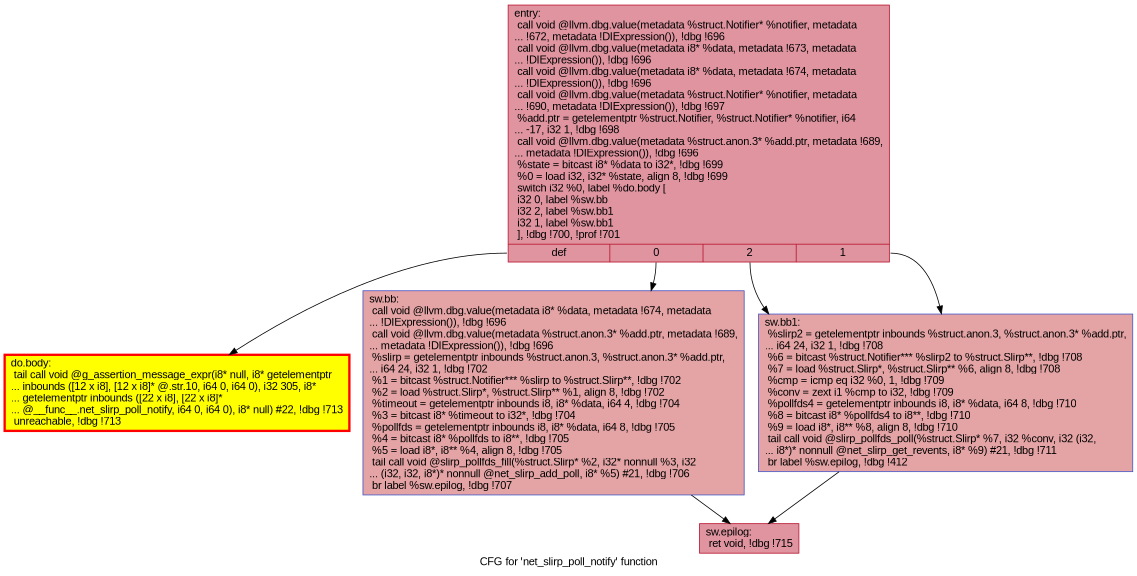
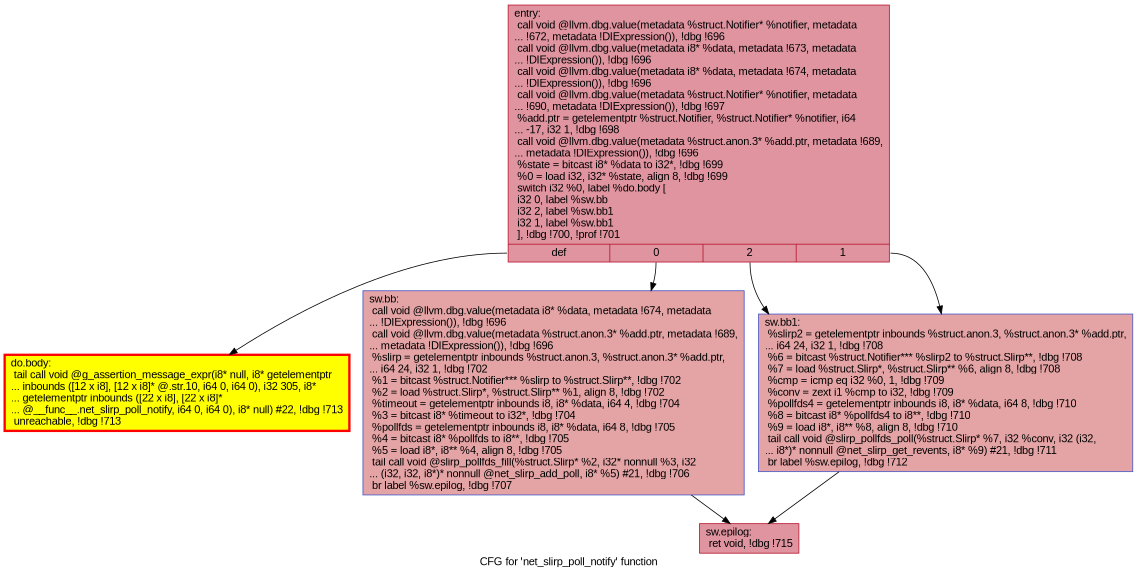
(836, 462) -> (836, 462)
